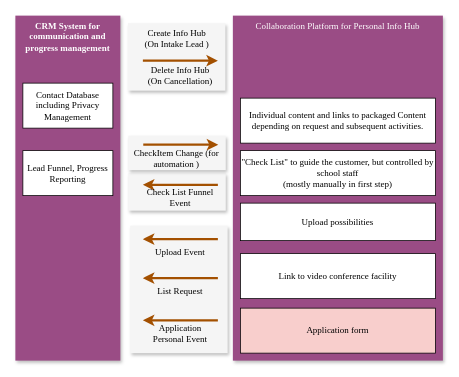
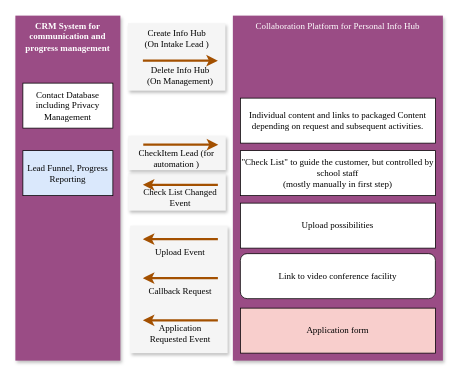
(180, 75) -> (180, 75)
(177, 158) -> (177, 158)
(68, 173) -> (68, 173)
(180, 197) -> (180, 197)
(338, 222) -> (338, 225)
(338, 276) -> (338, 276)
(180, 291) -> (180, 291)
(180, 333) -> (180, 333)
